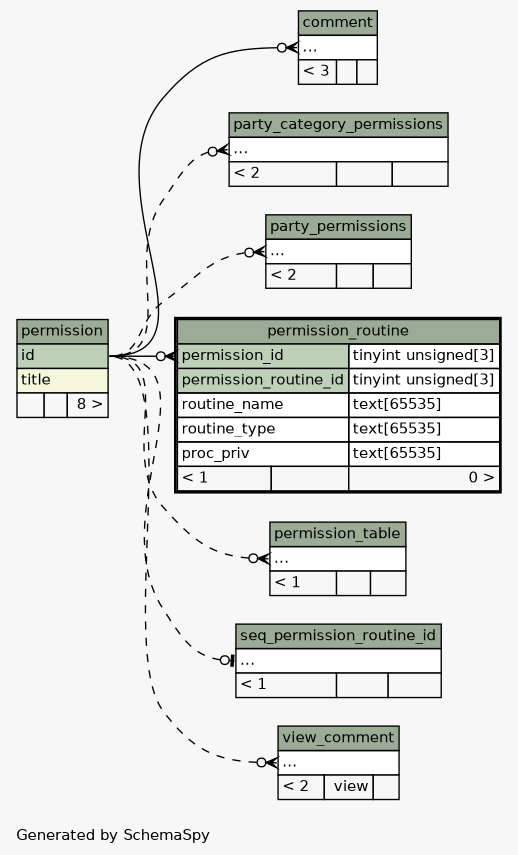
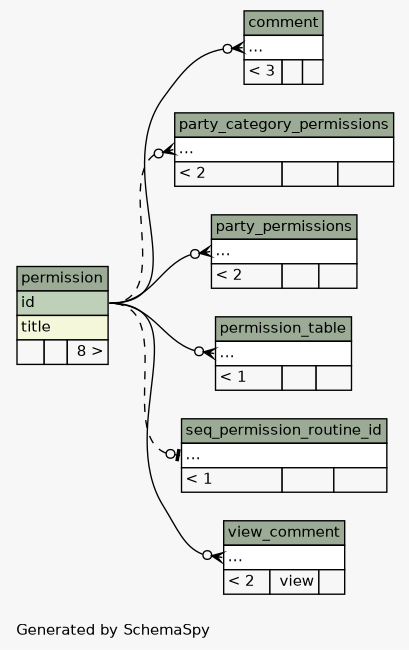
(169, 297) -> (160, 277)
(338, 405) -> none
(159, 499) -> (160, 327)
(146, 595) -> (148, 453)
